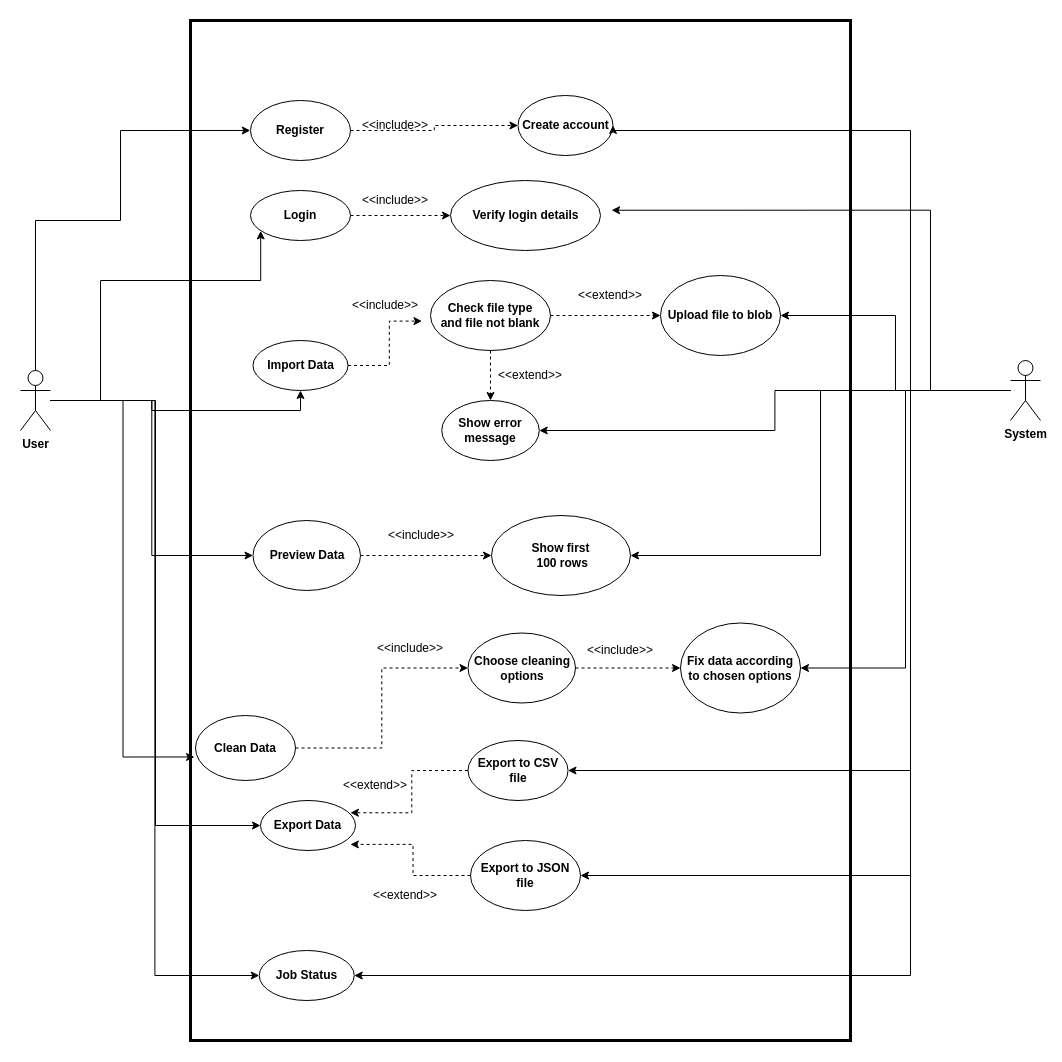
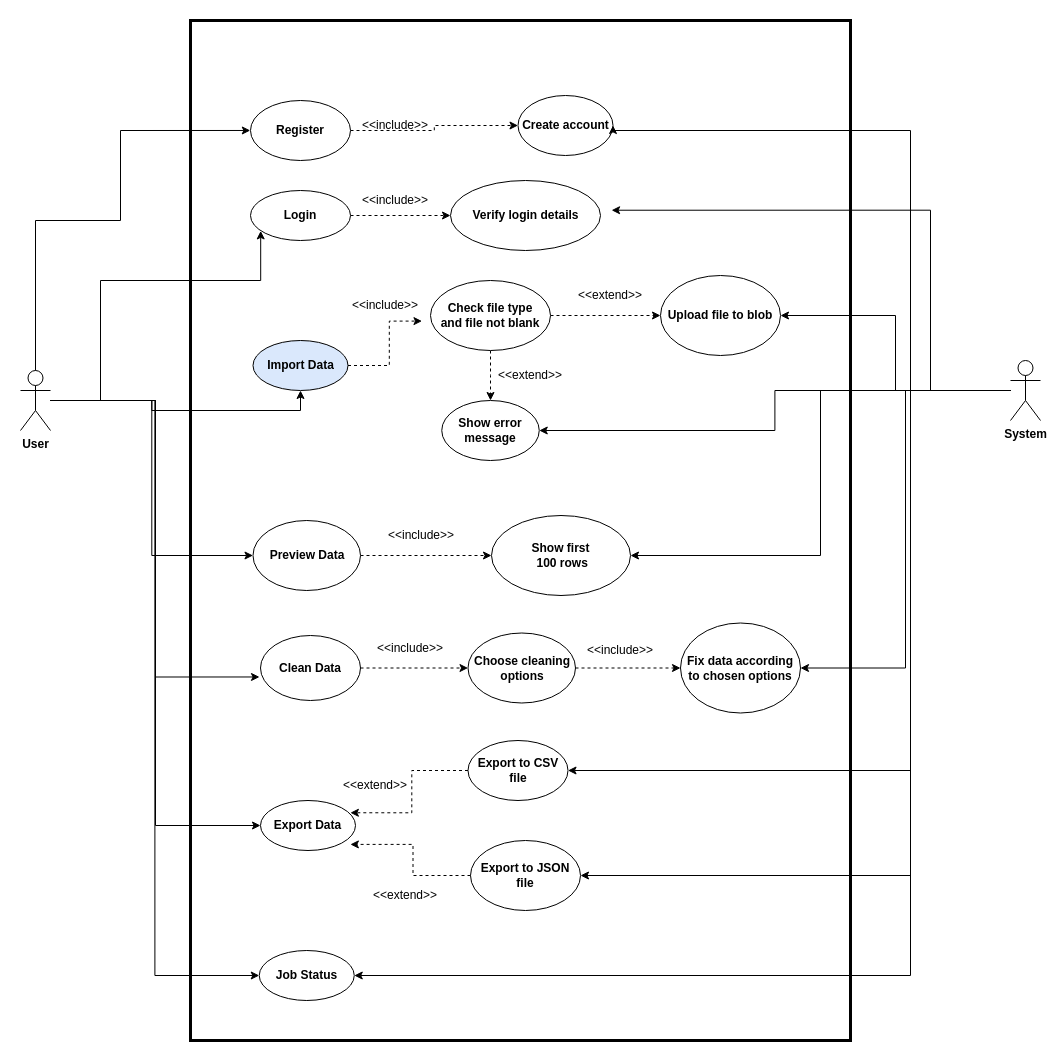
(301, 366) -> (301, 366)
(246, 748) -> (311, 668)
